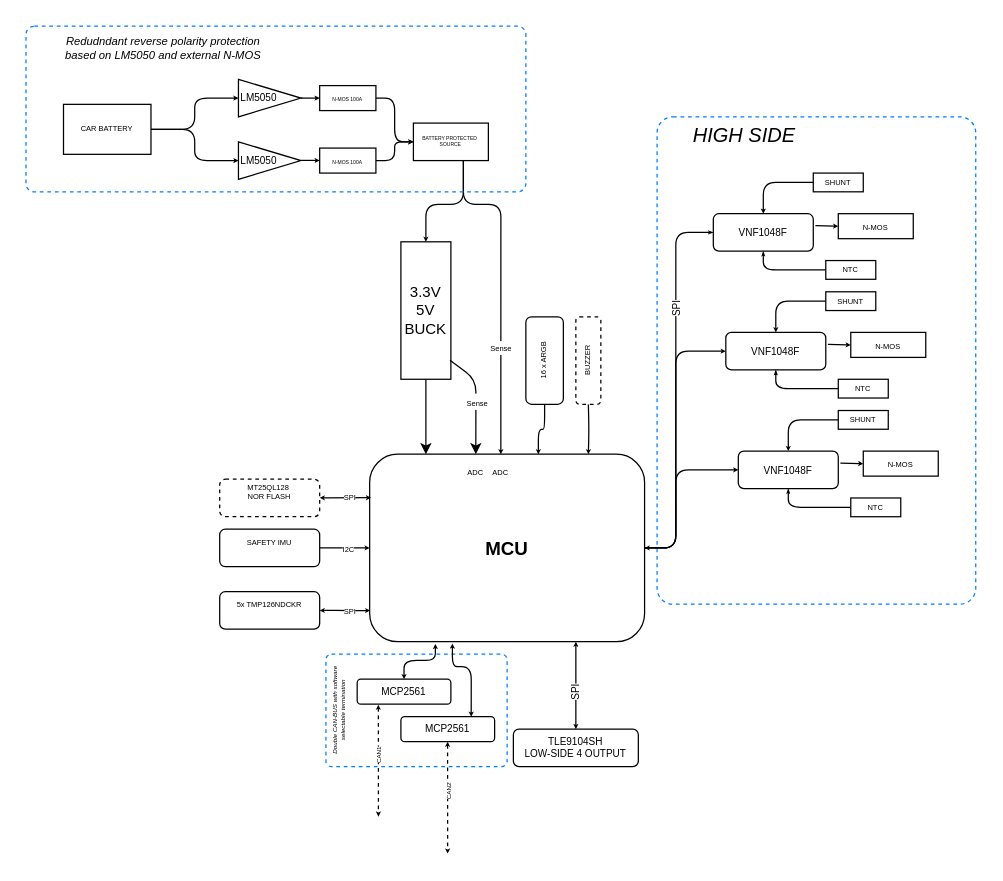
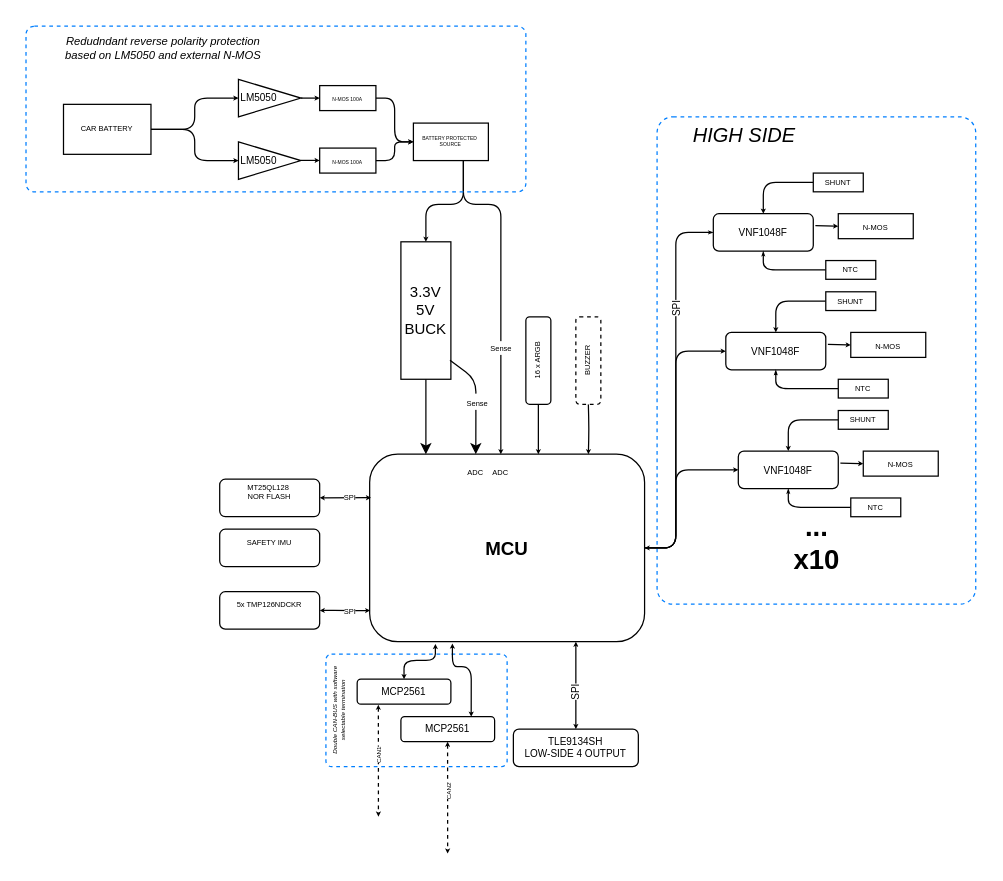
(544, 361) -> (538, 361)
(269, 498) -> (269, 498)
(343, 548) -> none
none -> (816, 561)
(576, 748) -> (576, 748)
